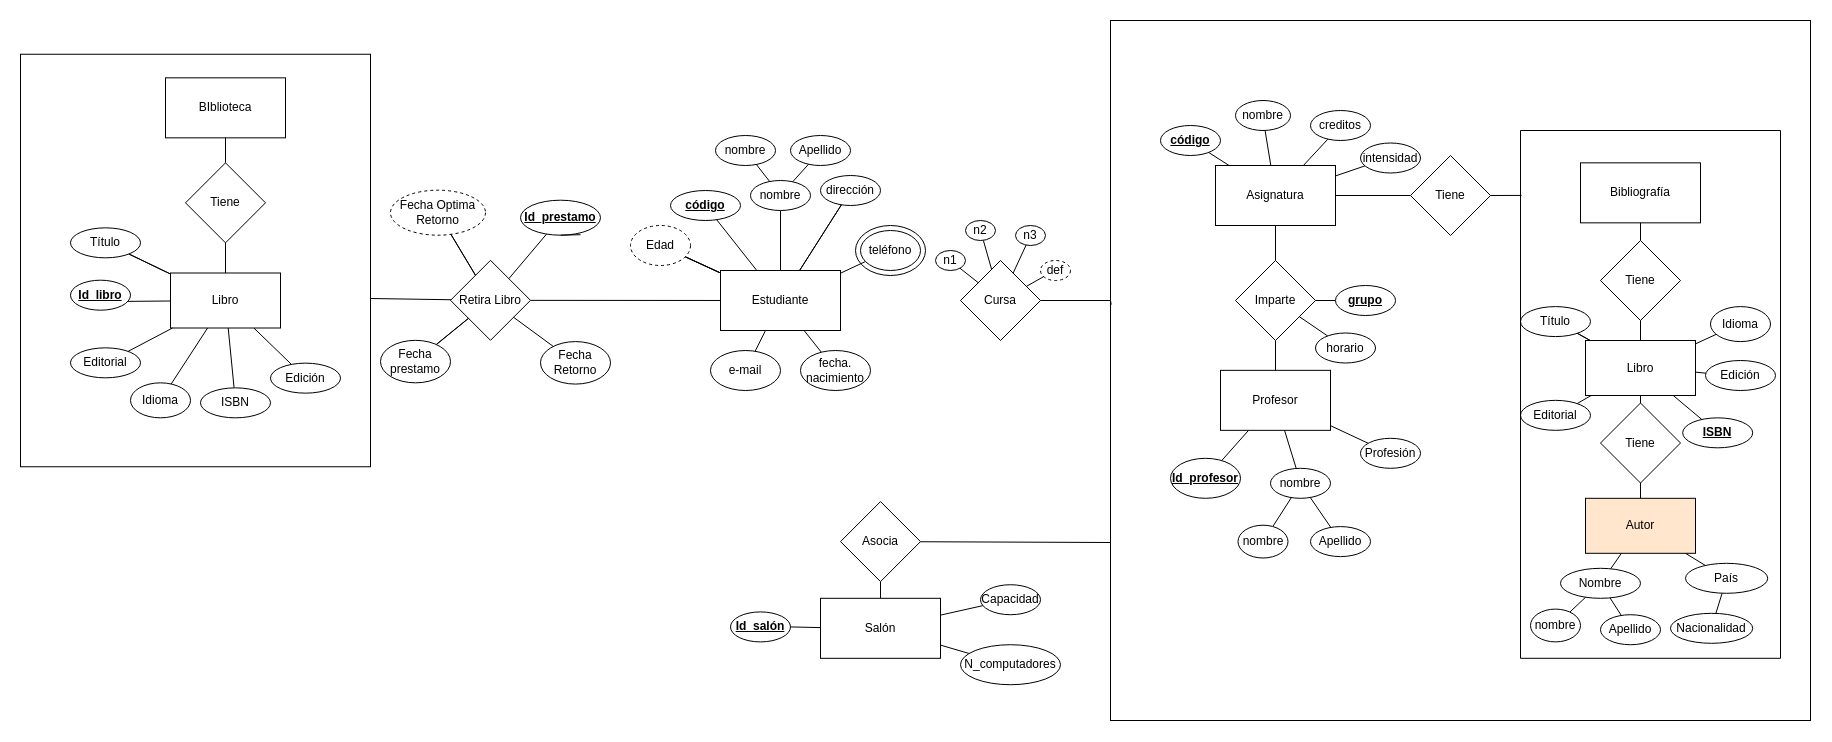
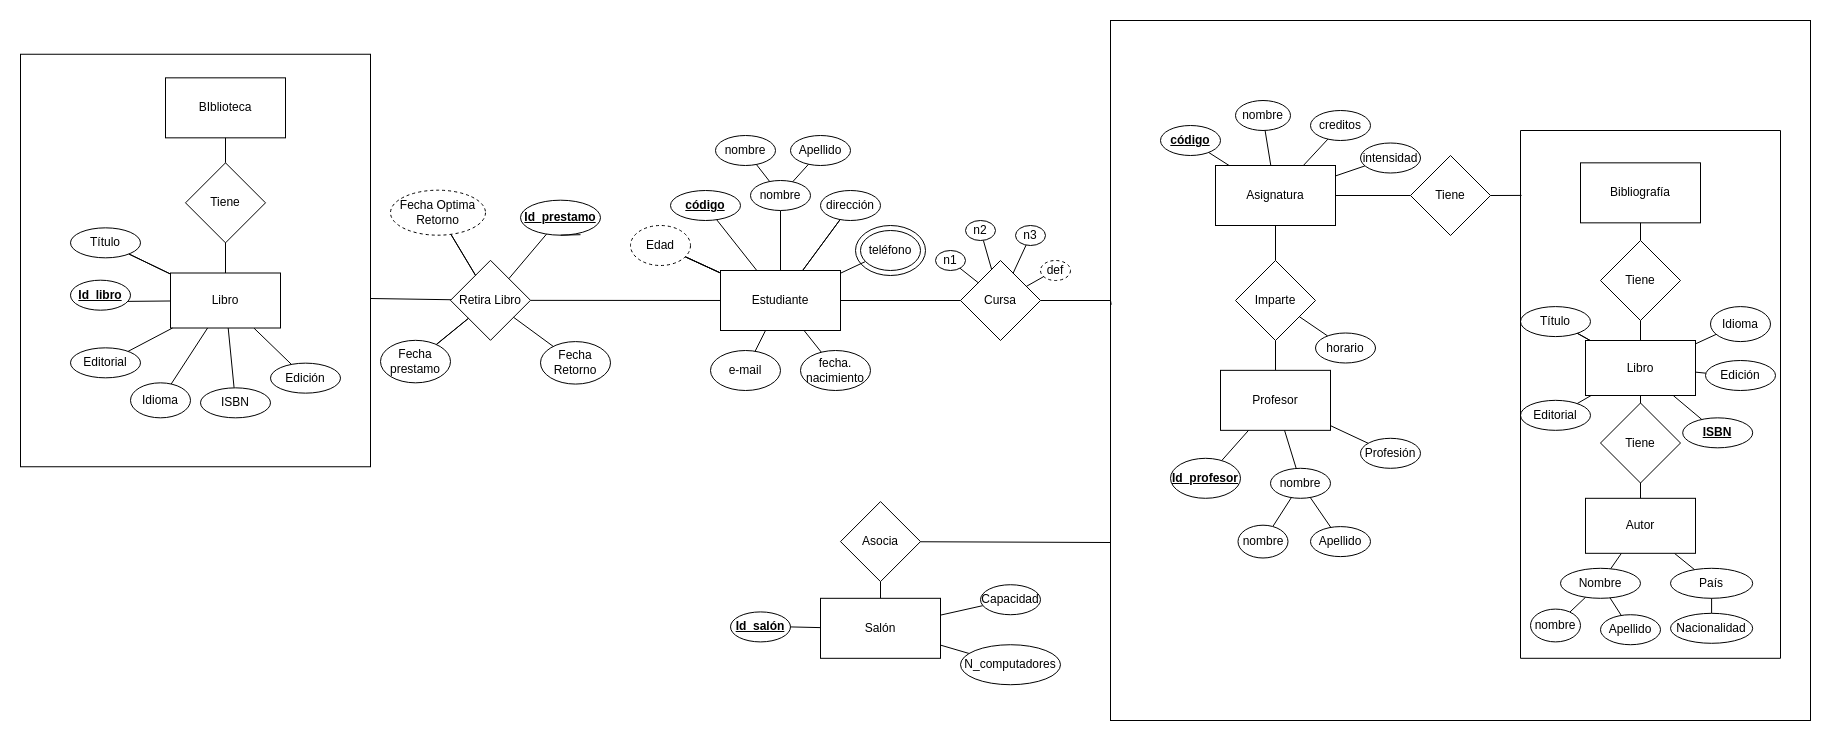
(851, 191) -> (851, 206)
none -> (901, 301)
(1326, 301) -> none
(1366, 301) -> none
(1641, 526) -> (1641, 526)
(1727, 578) -> (1712, 583)
